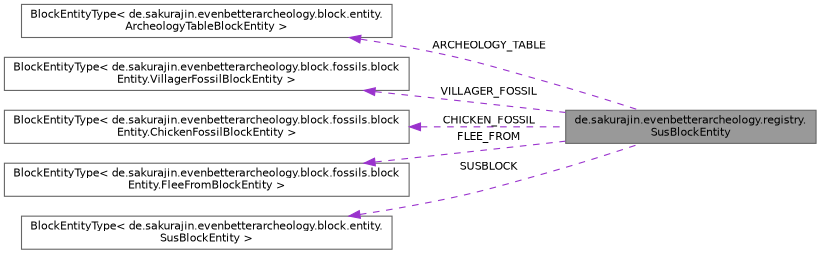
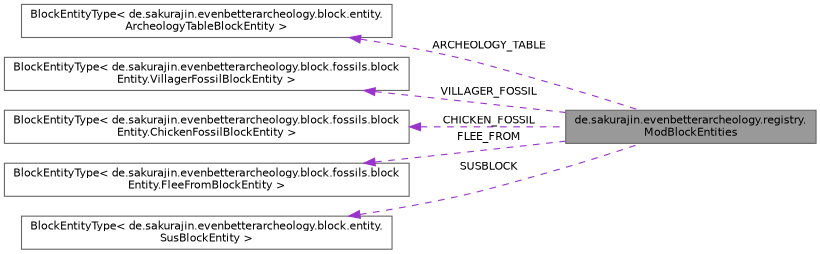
(691, 127) -> (691, 127)
